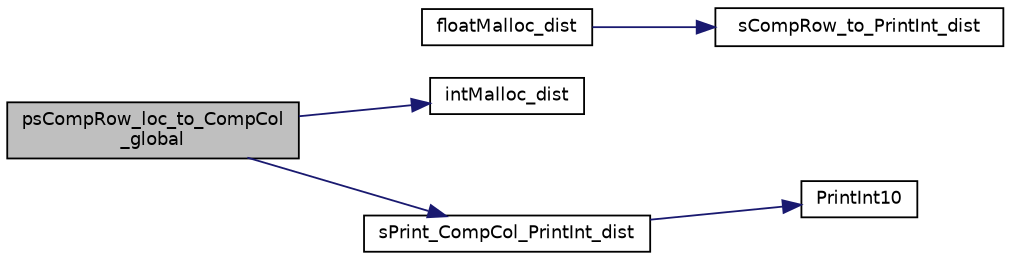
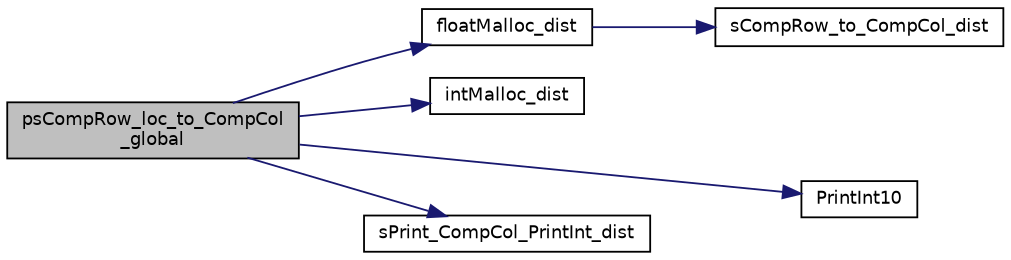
(859, 27) -> (859, 27)
none -> (322, 74)
(717, 213) -> (541, 168)
